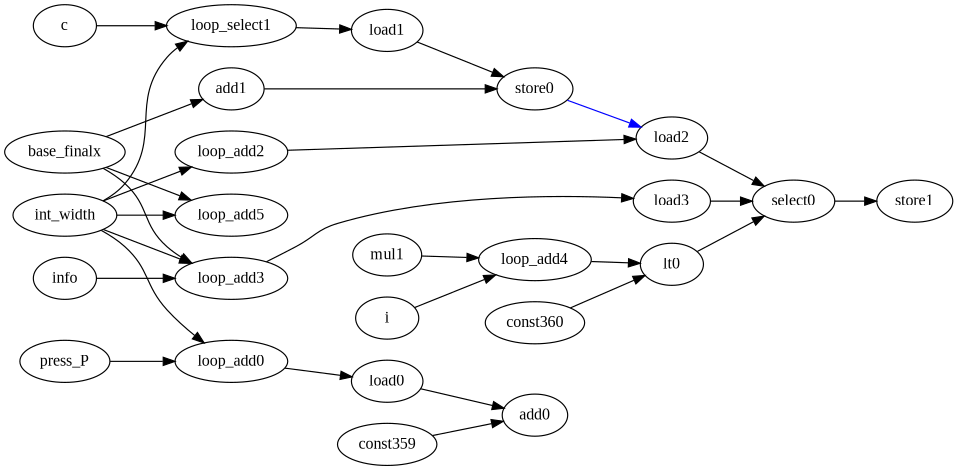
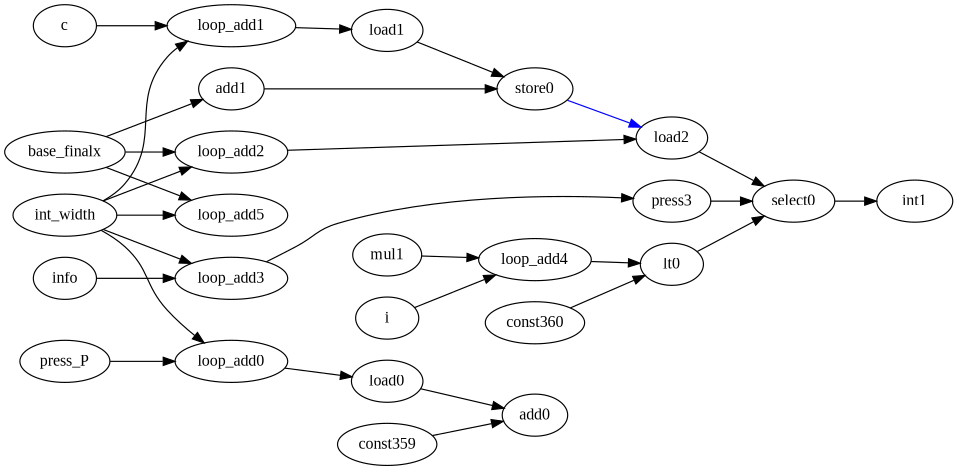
(231, 26) -> (231, 26)
(672, 201) -> (672, 201)
(915, 201) -> (915, 201)
(142, 206) -> (150, 152)
